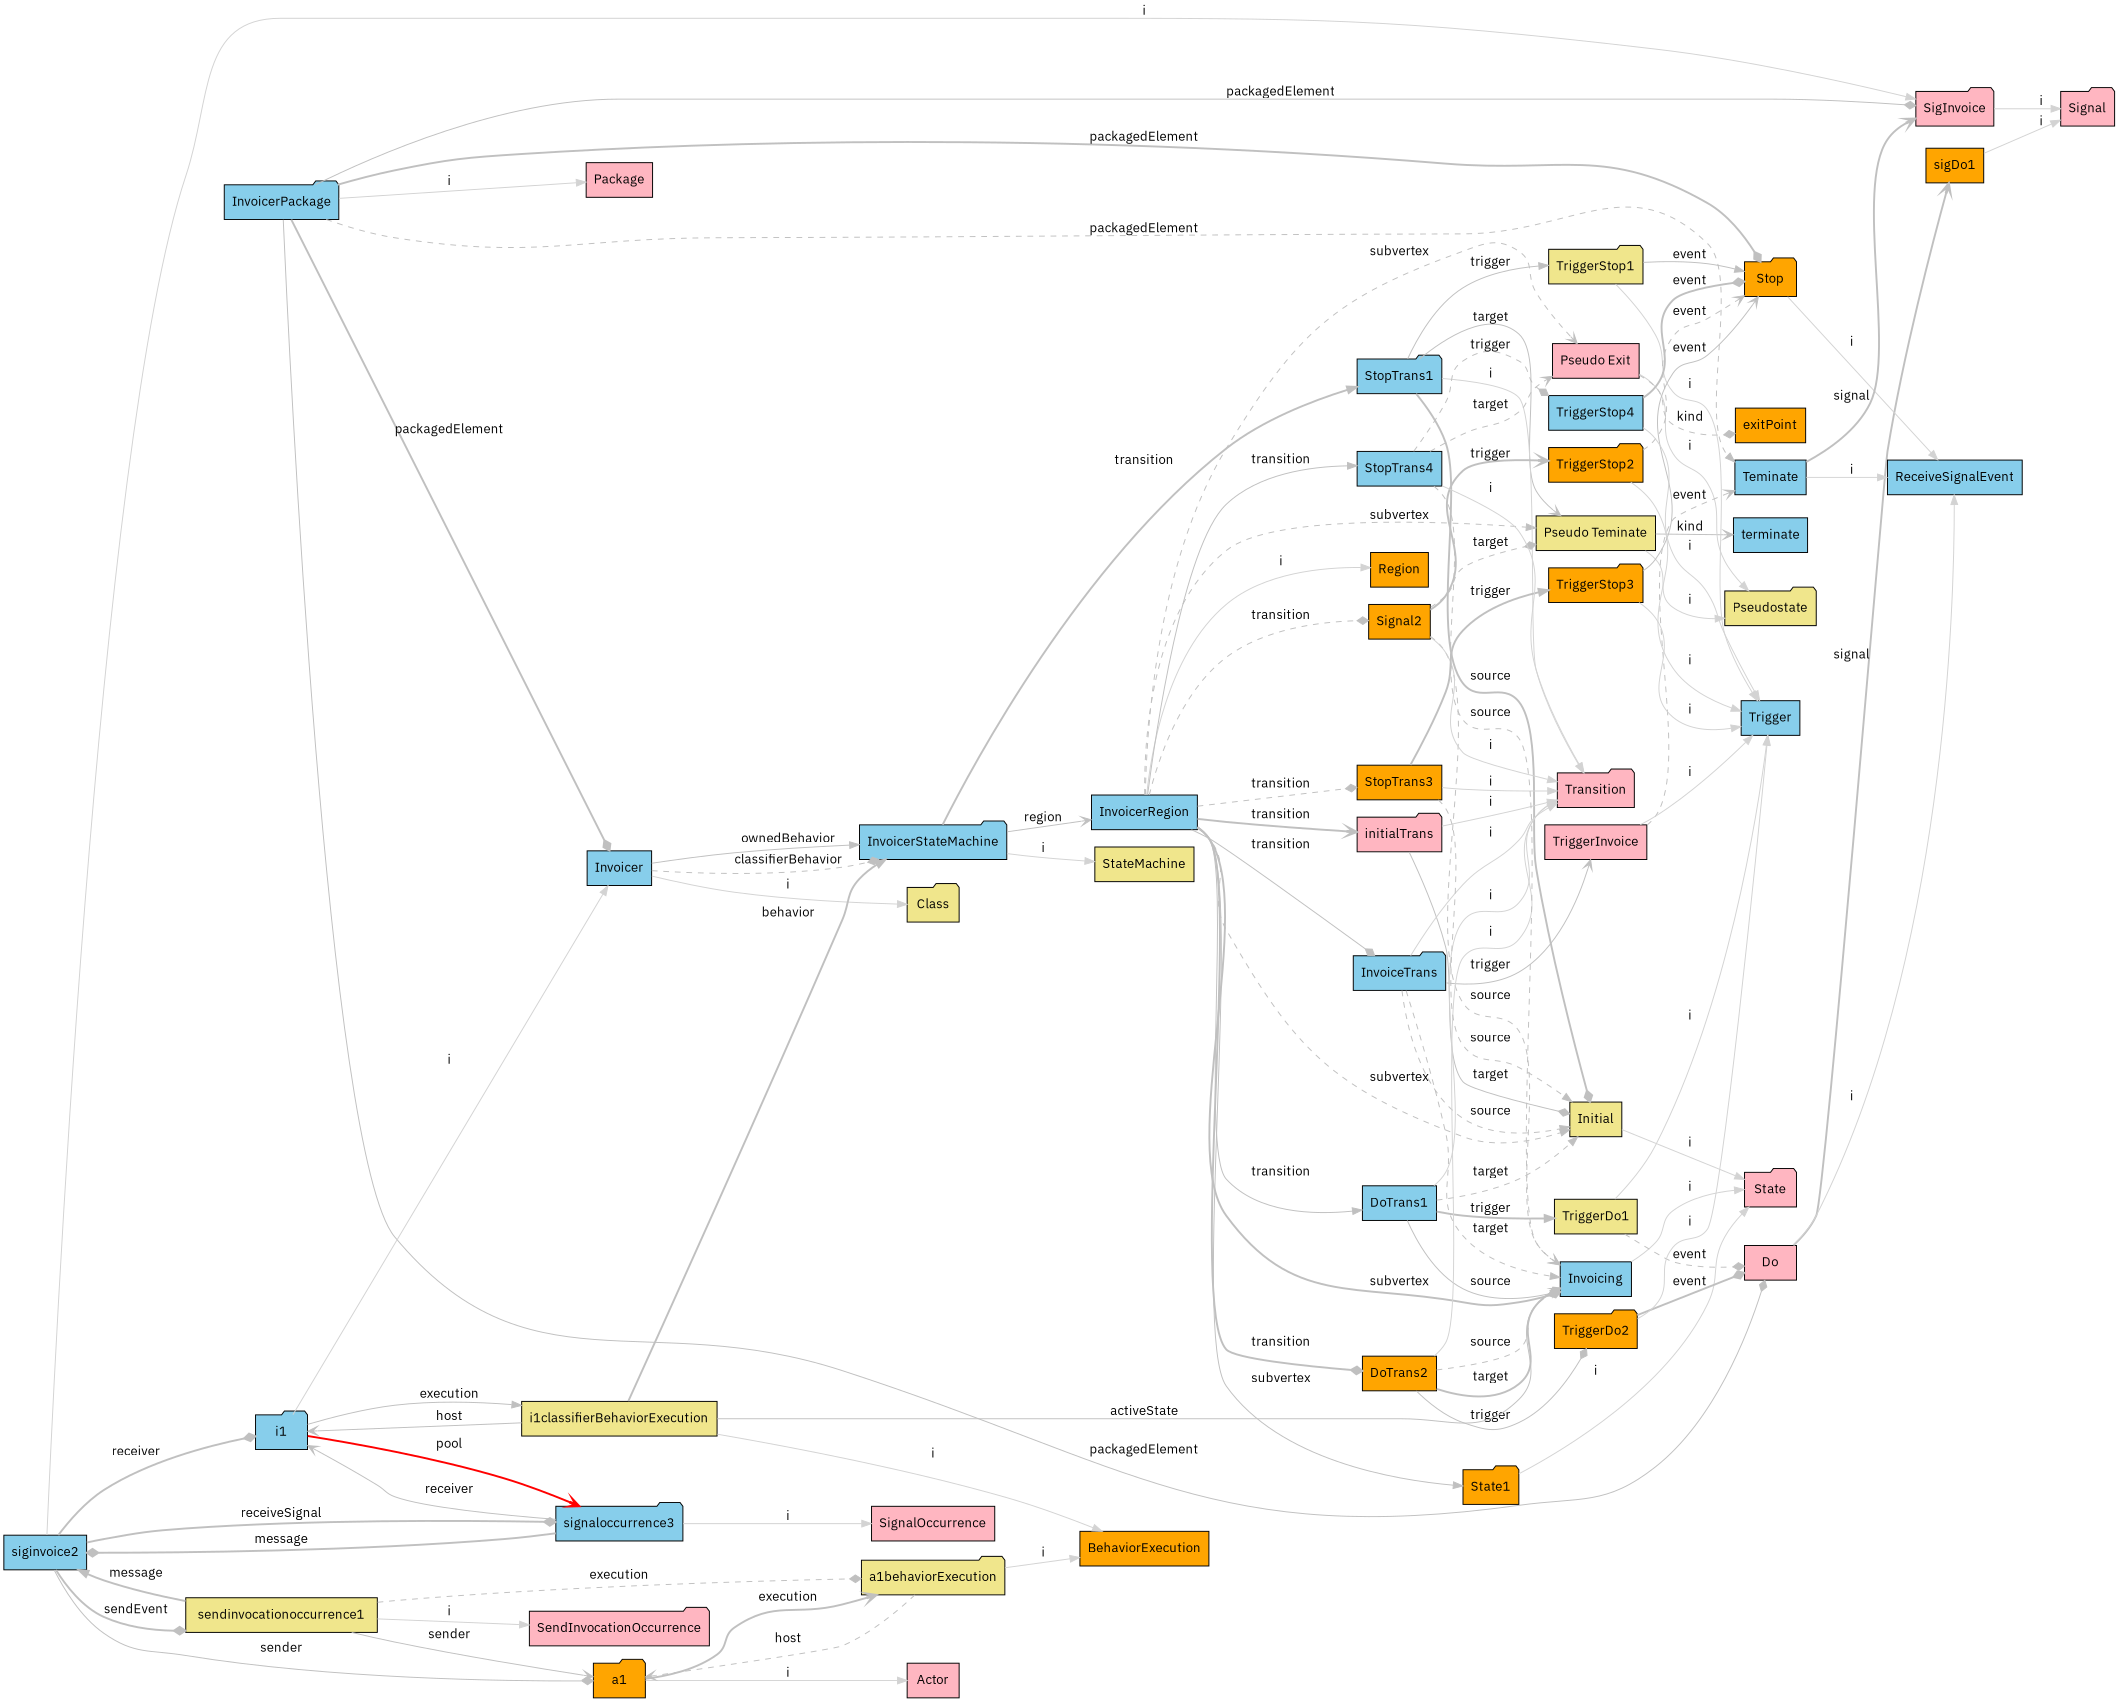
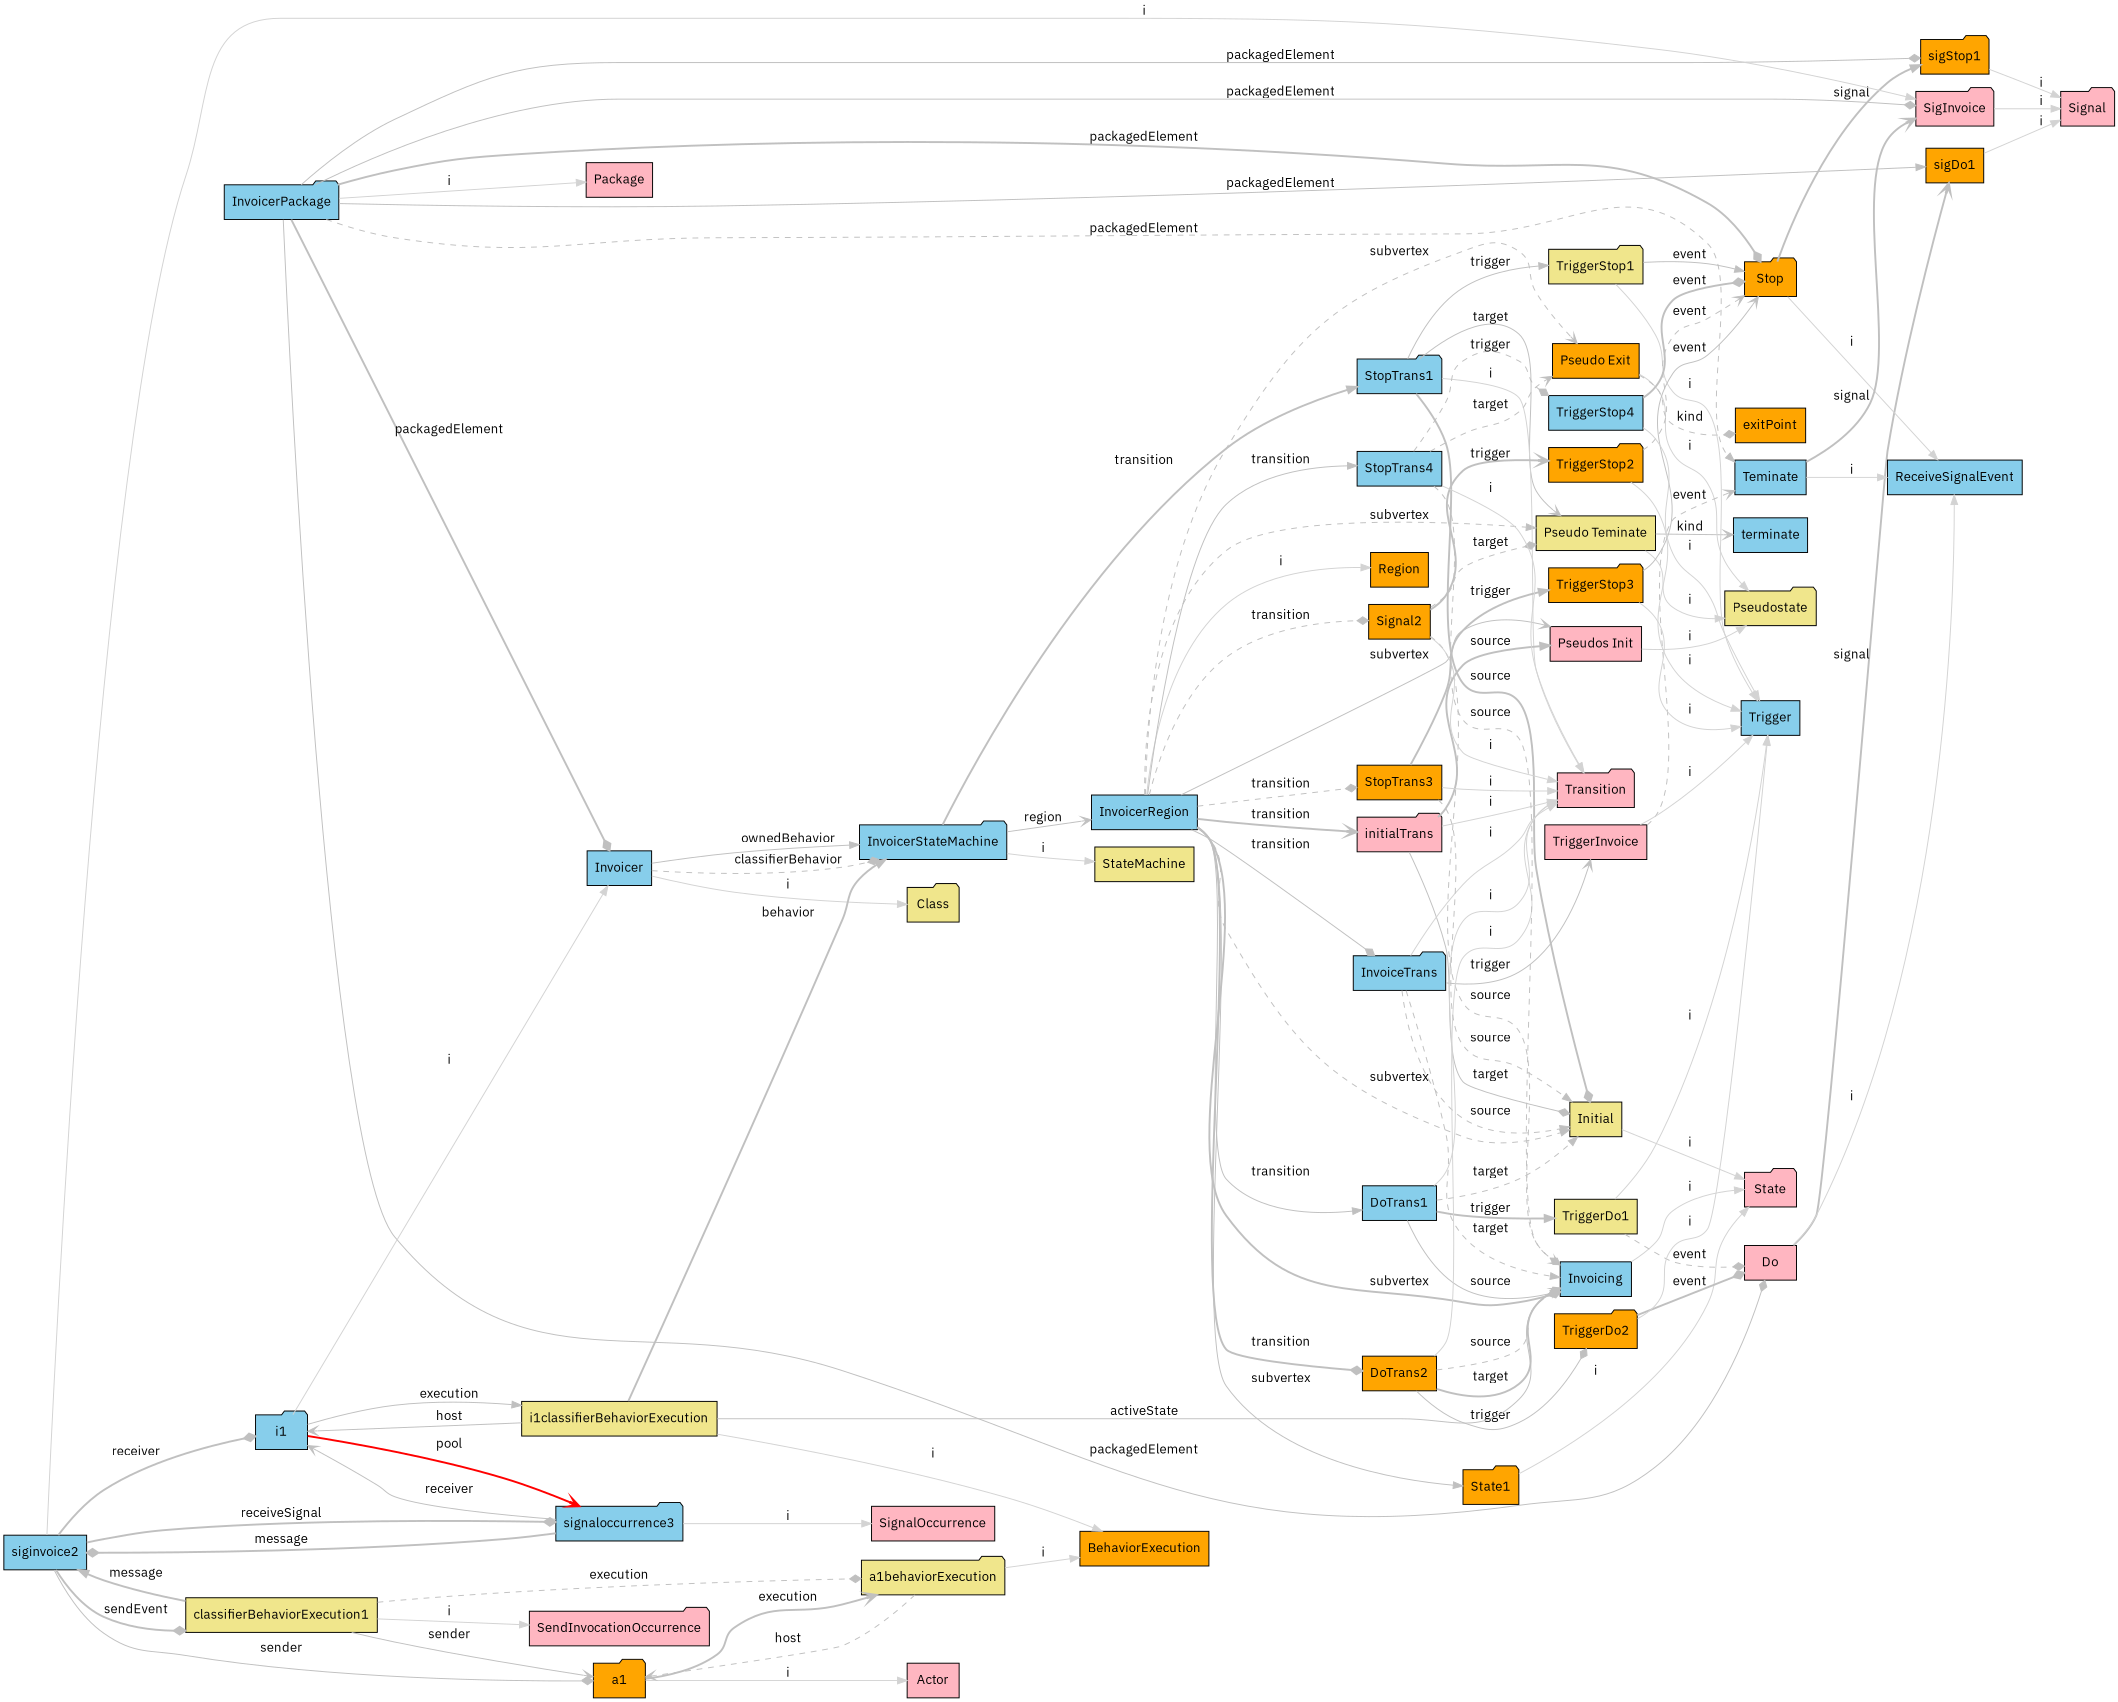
none -> (1955, 57)
none -> (1128, 196)
(1596, 361) -> (1596, 361)
none -> (1596, 644)
(1461, 999) -> (1461, 999)
(282, 1615) -> (282, 1615)
